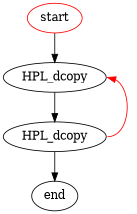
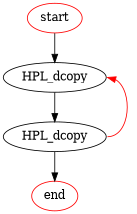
(55, 196) -> (55, 196)
